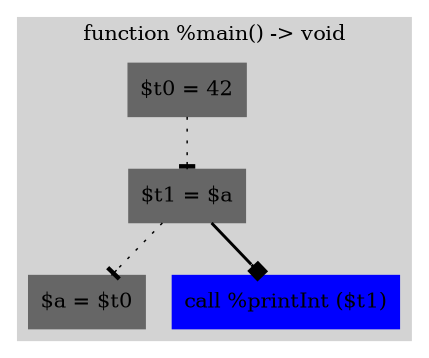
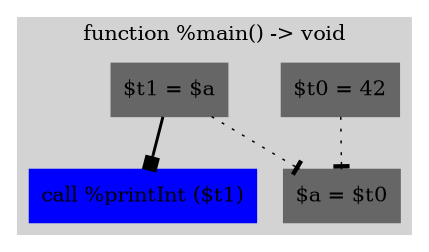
(187, 139) -> (341, 139)
